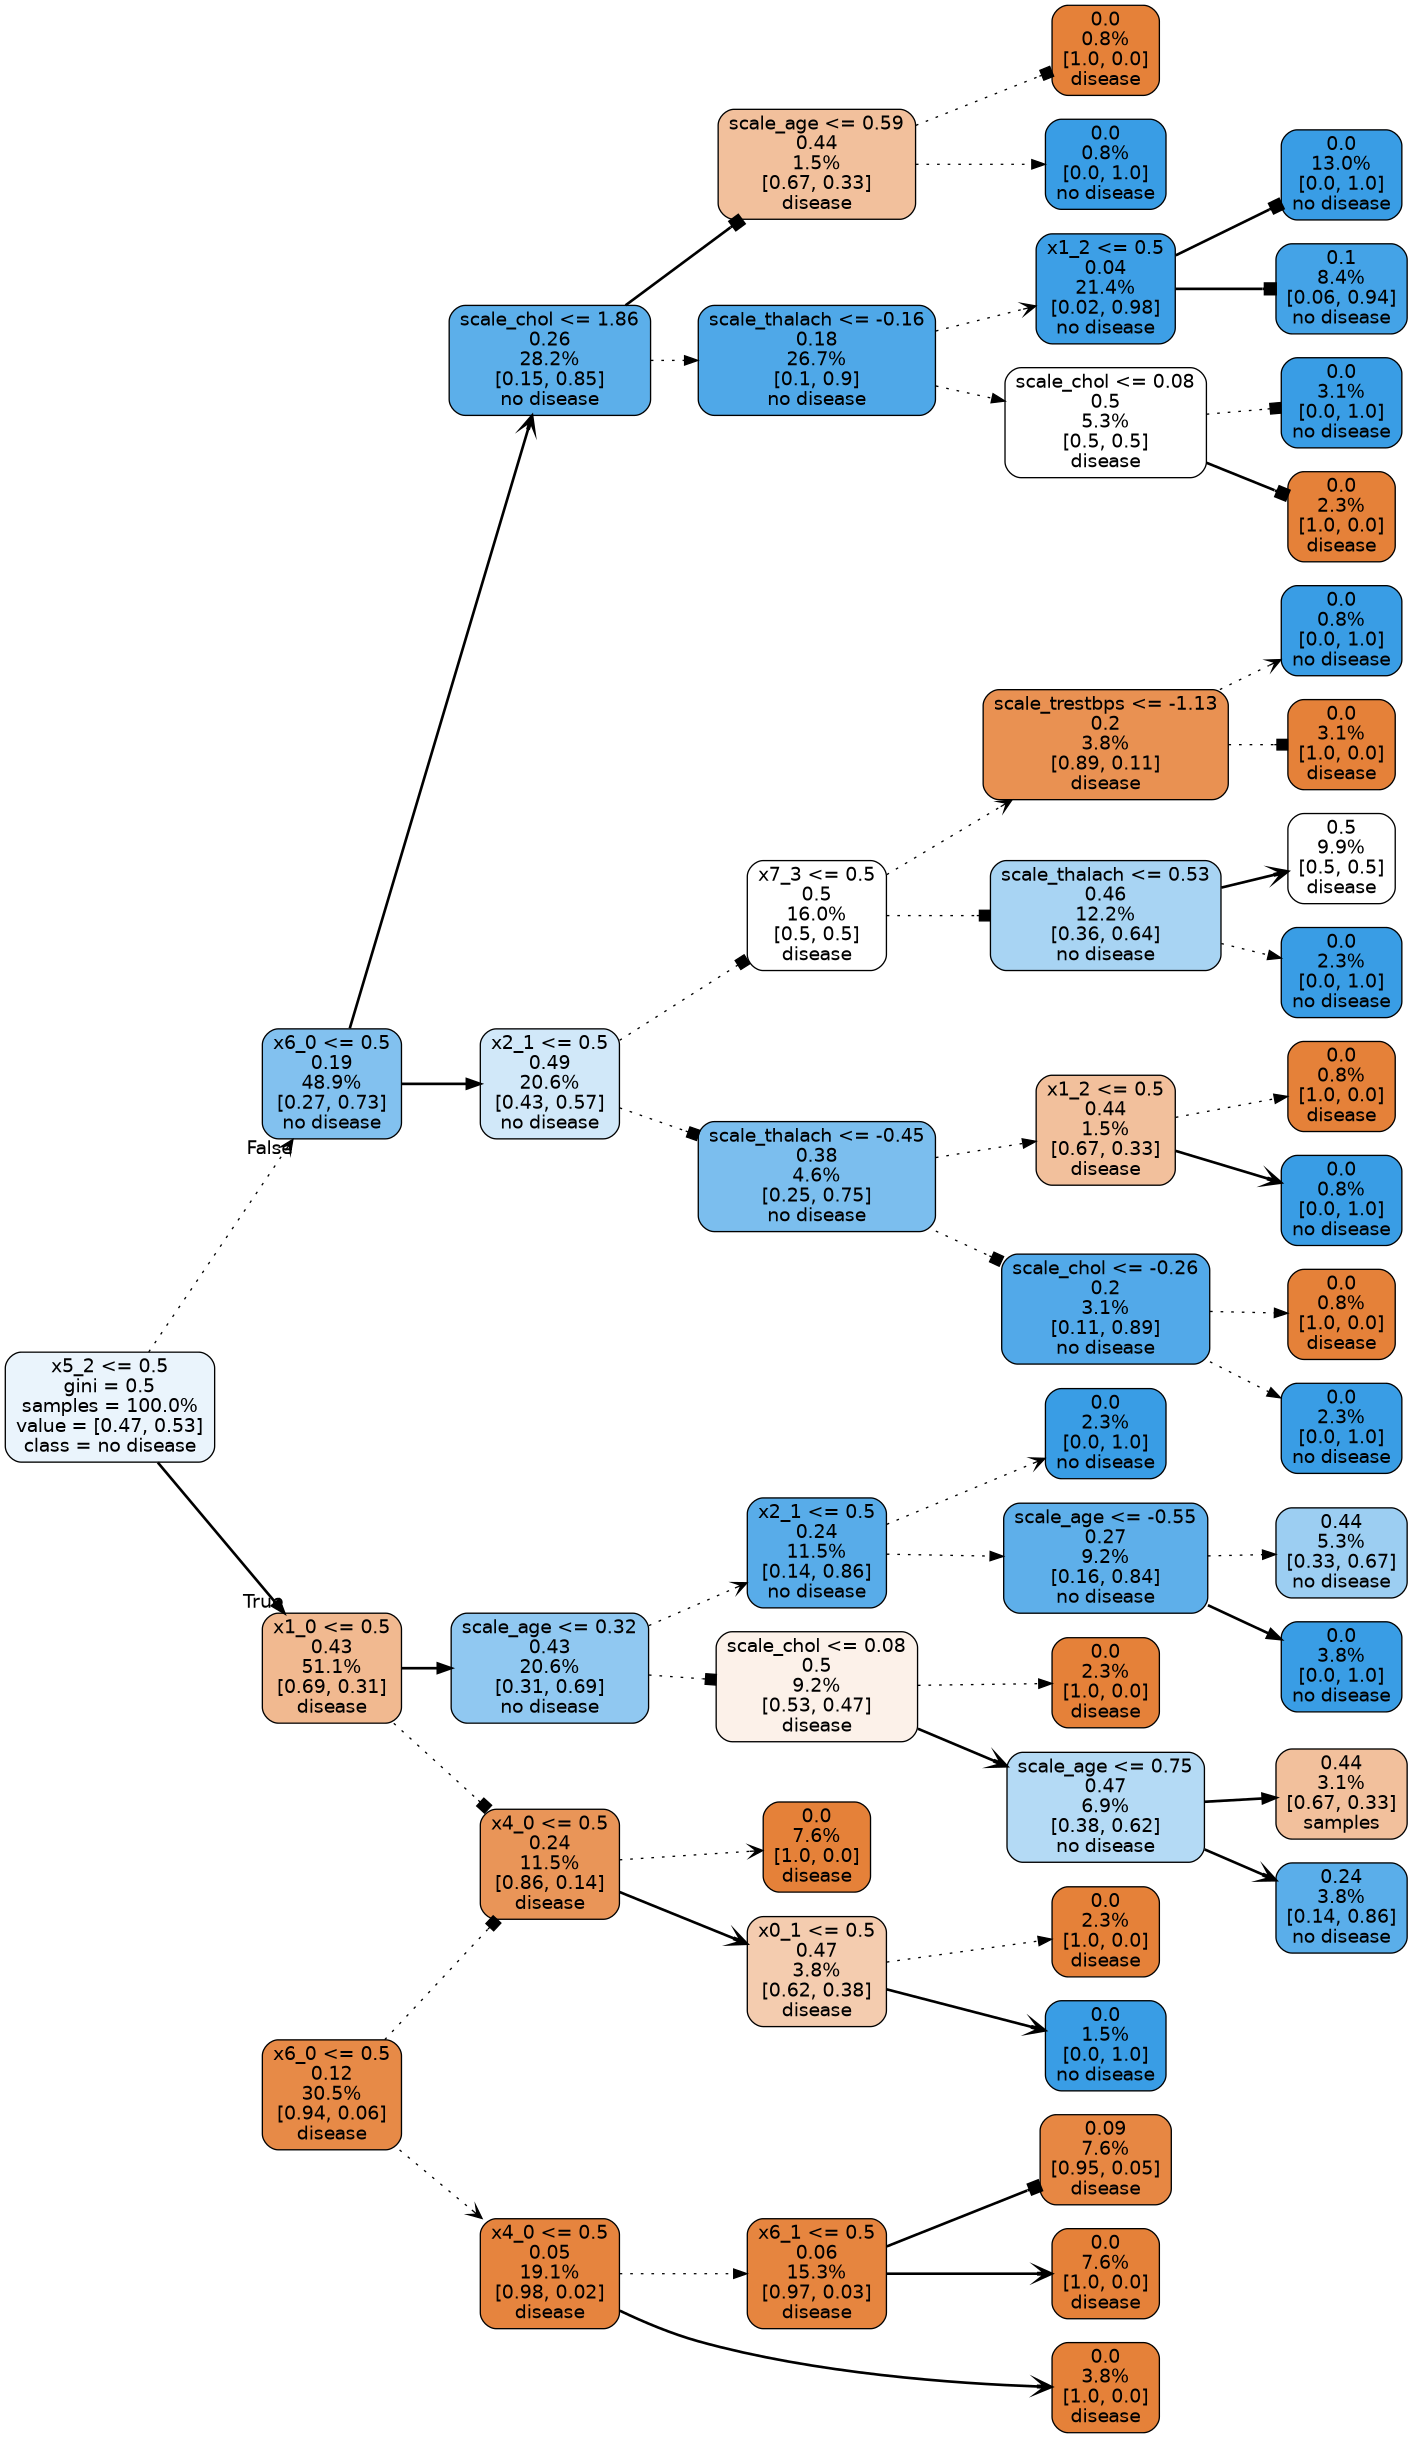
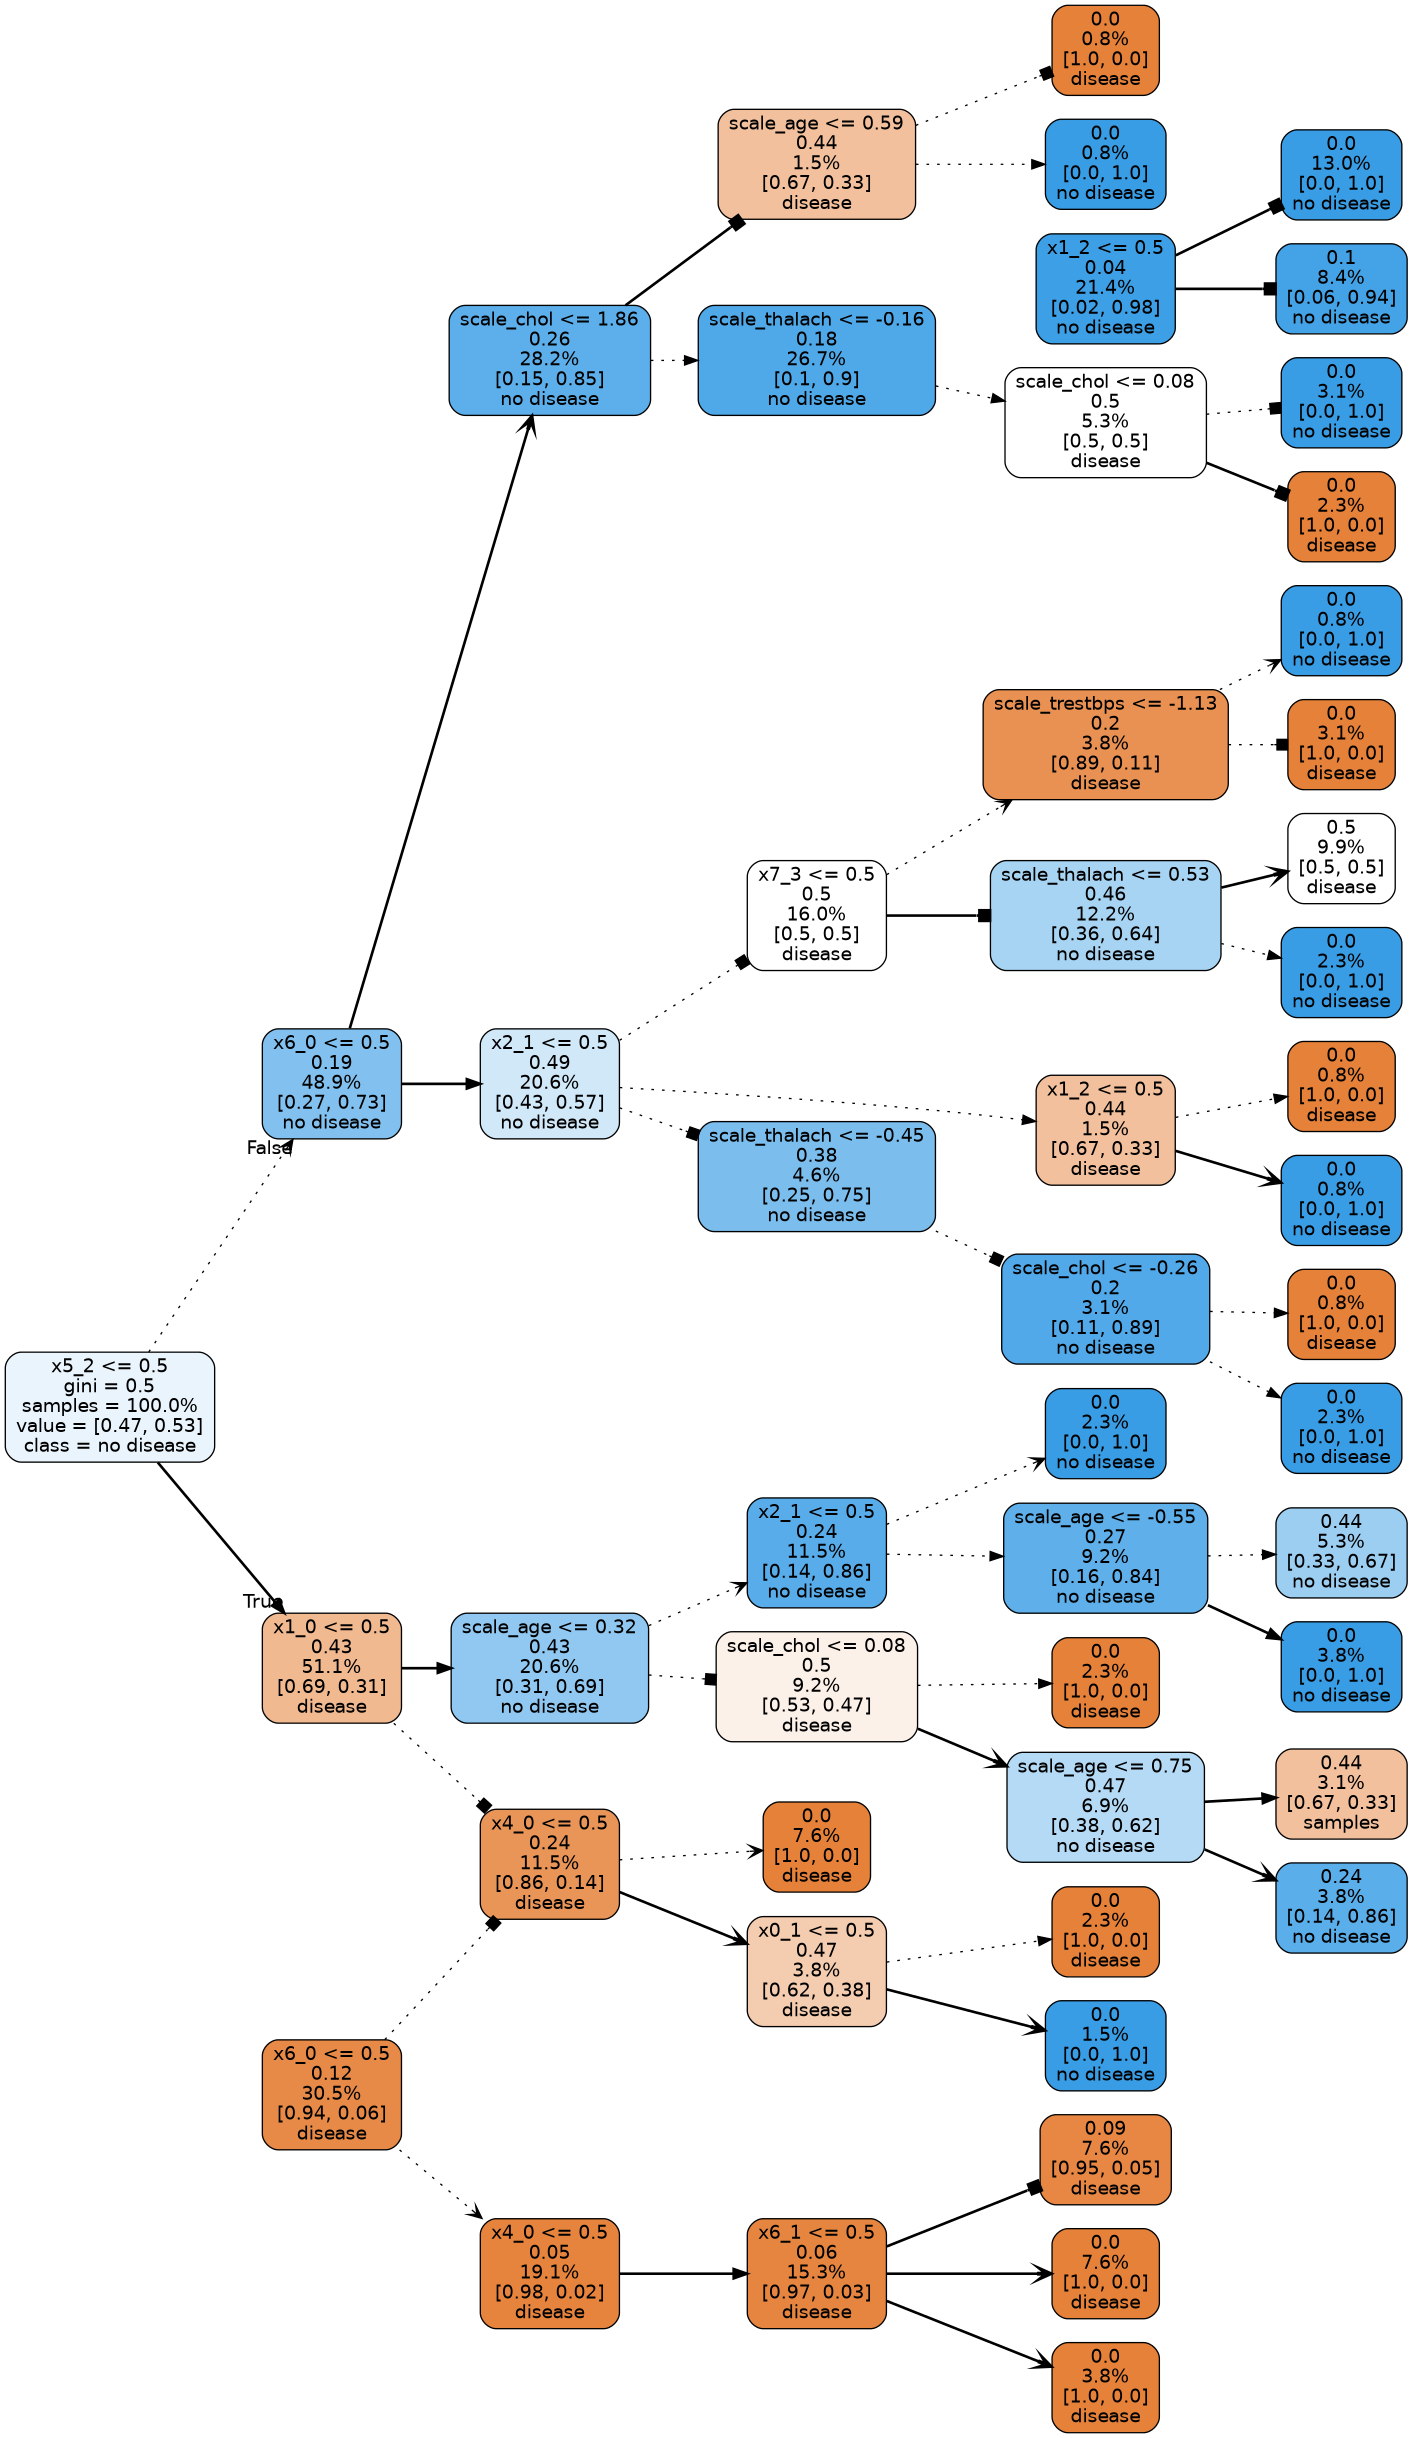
(979, 320) -> none
(932, 916) -> (932, 916)
(979, 1151) -> (821, 1101)
(676, 2274) -> (676, 2274)
(825, 2367) -> (963, 2331)
